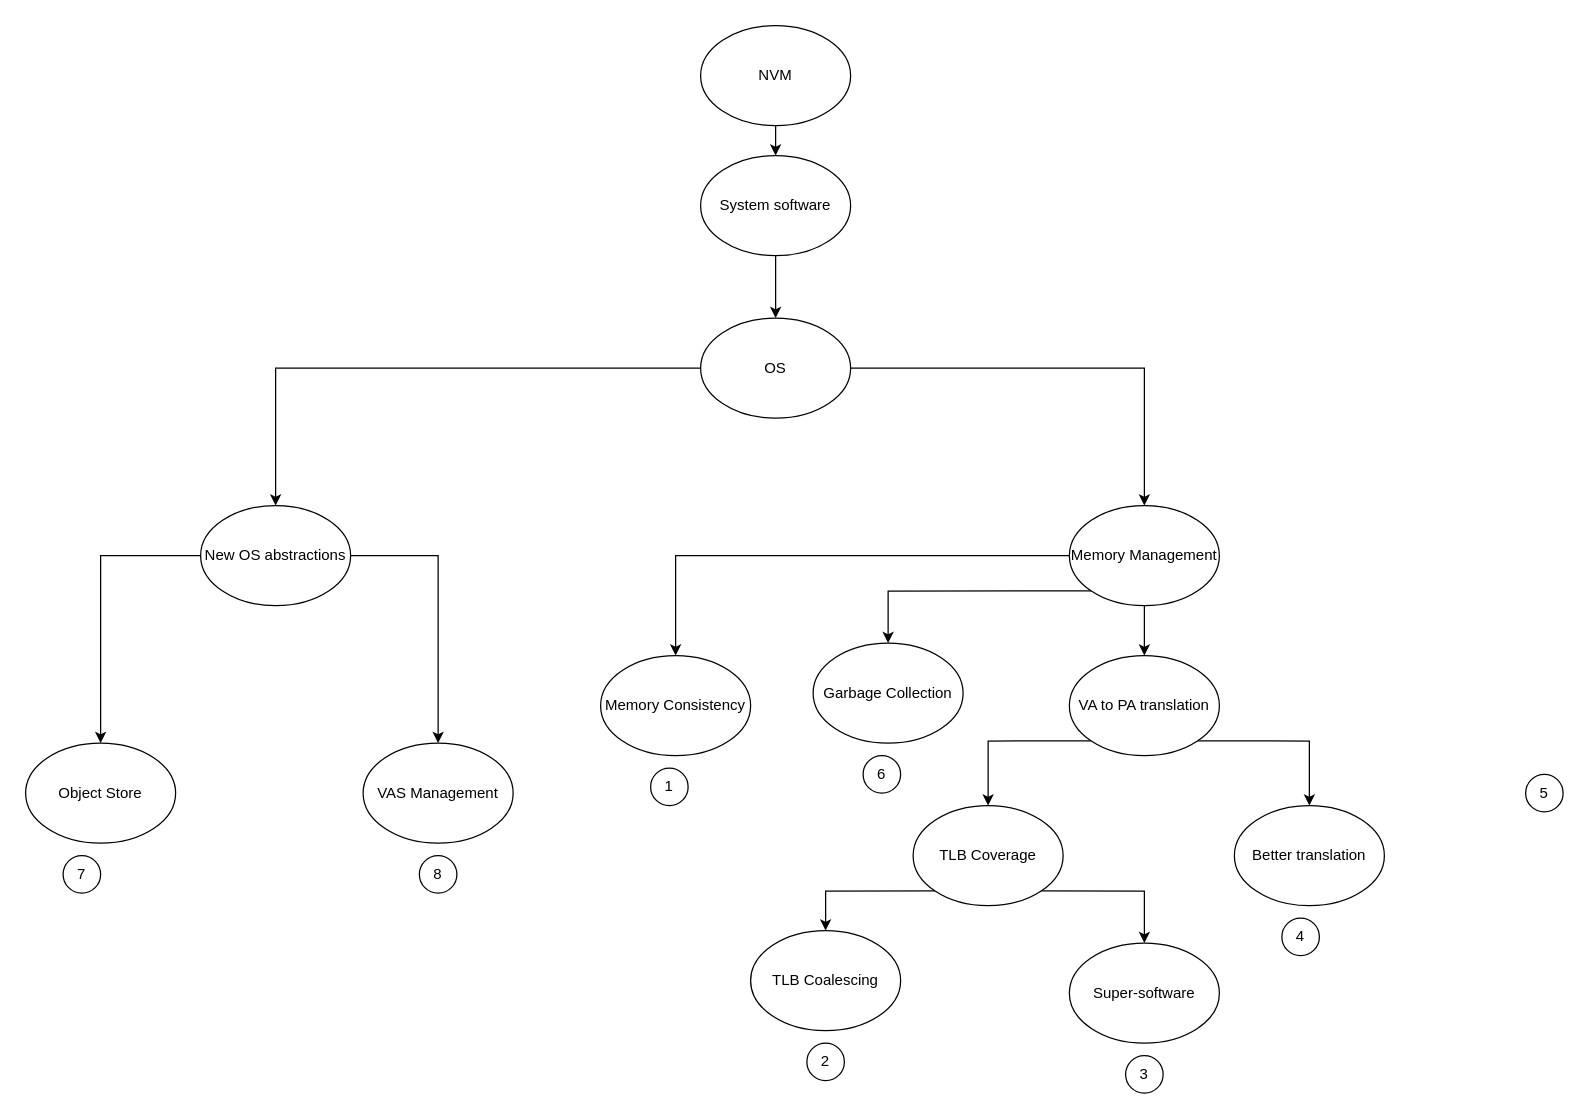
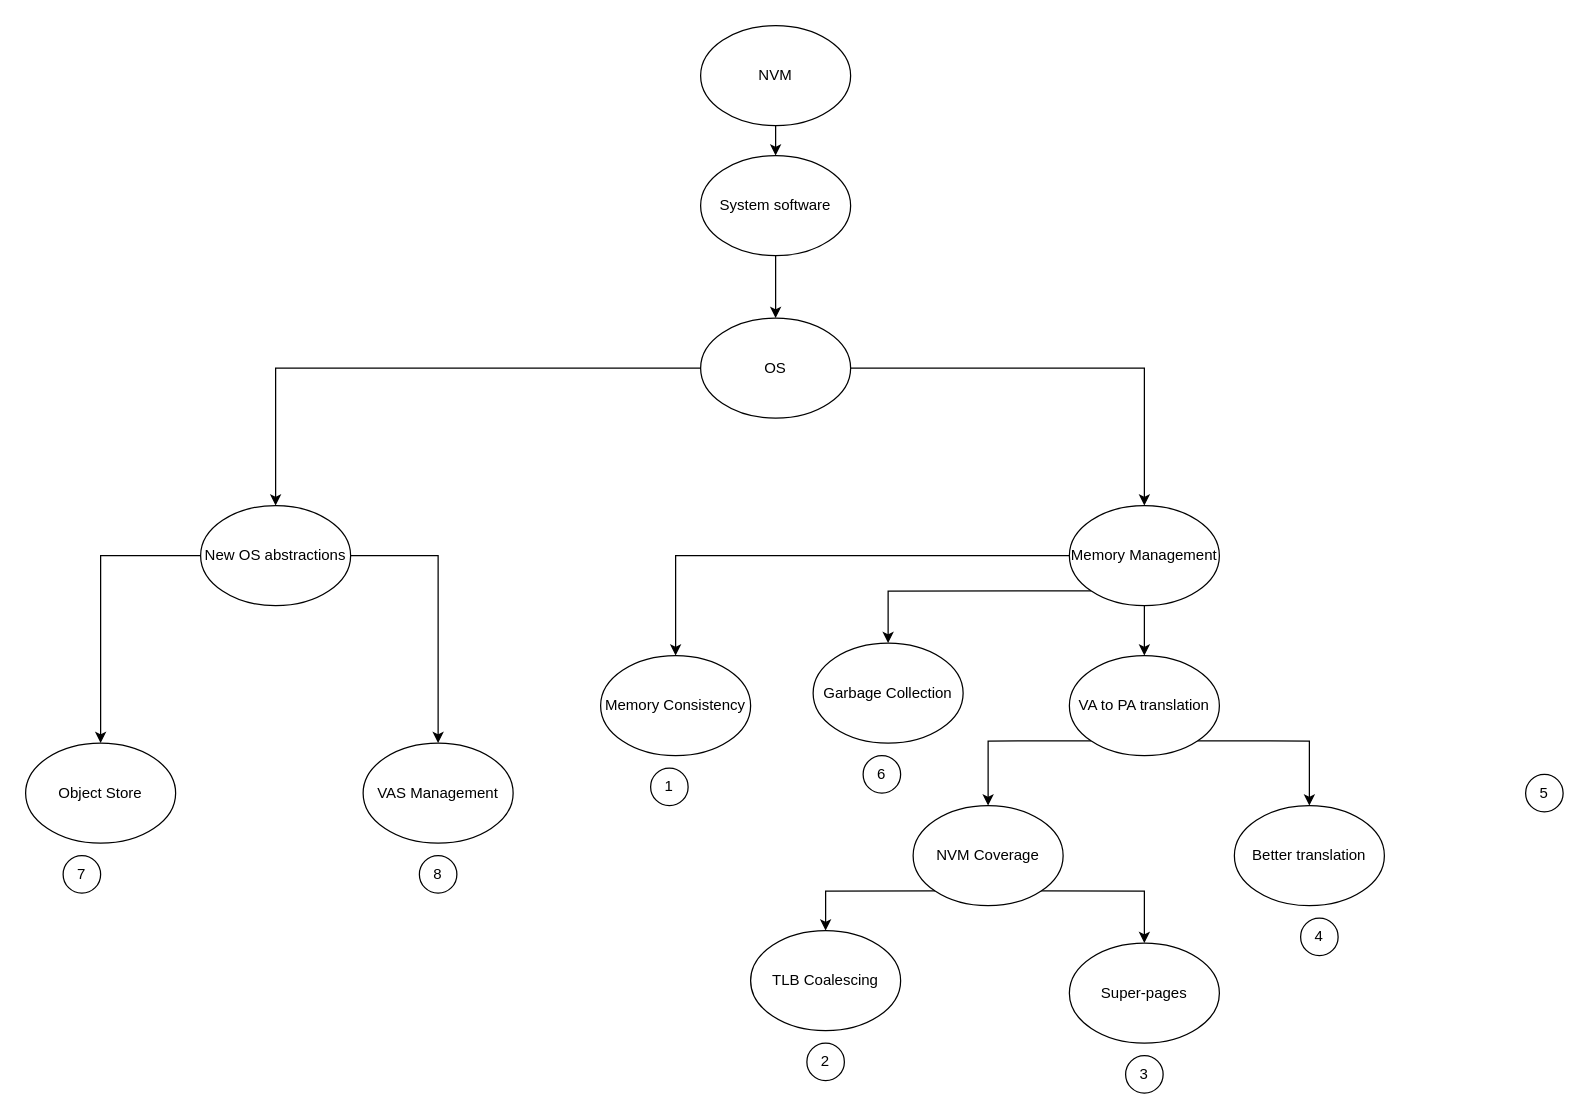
(988, 856) -> (988, 856)
(1301, 937) -> (1319, 937)
(1144, 993) -> (1144, 993)
